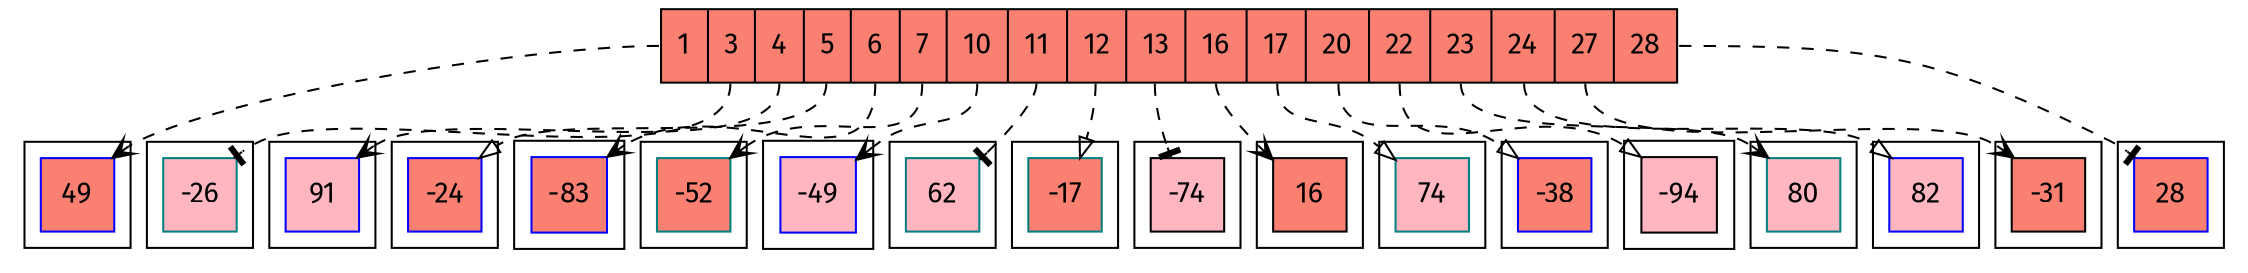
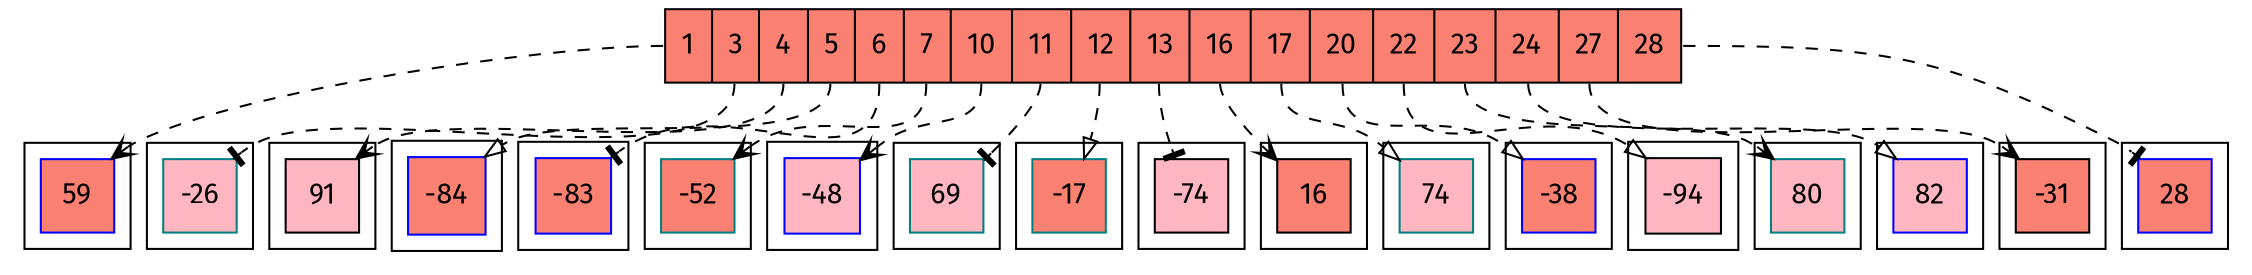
(765, 132) -> (764, 131)
(78, 195) -> (78, 196)
(322, 195) -> (322, 196)
(445, 195) -> (447, 196)
(818, 195) -> (822, 196)
(943, 195) -> (947, 196)
